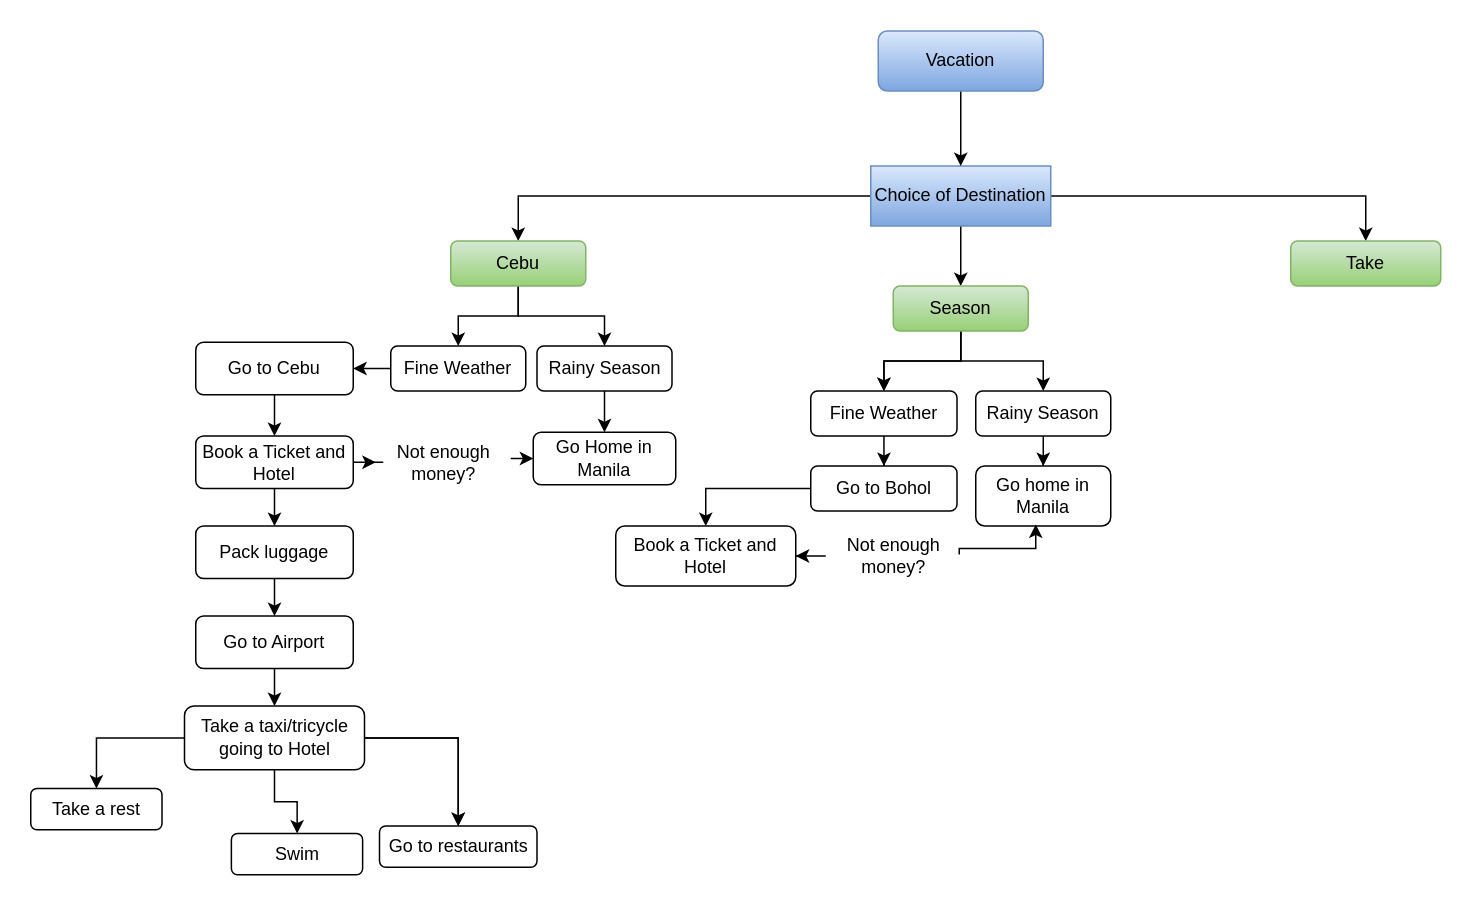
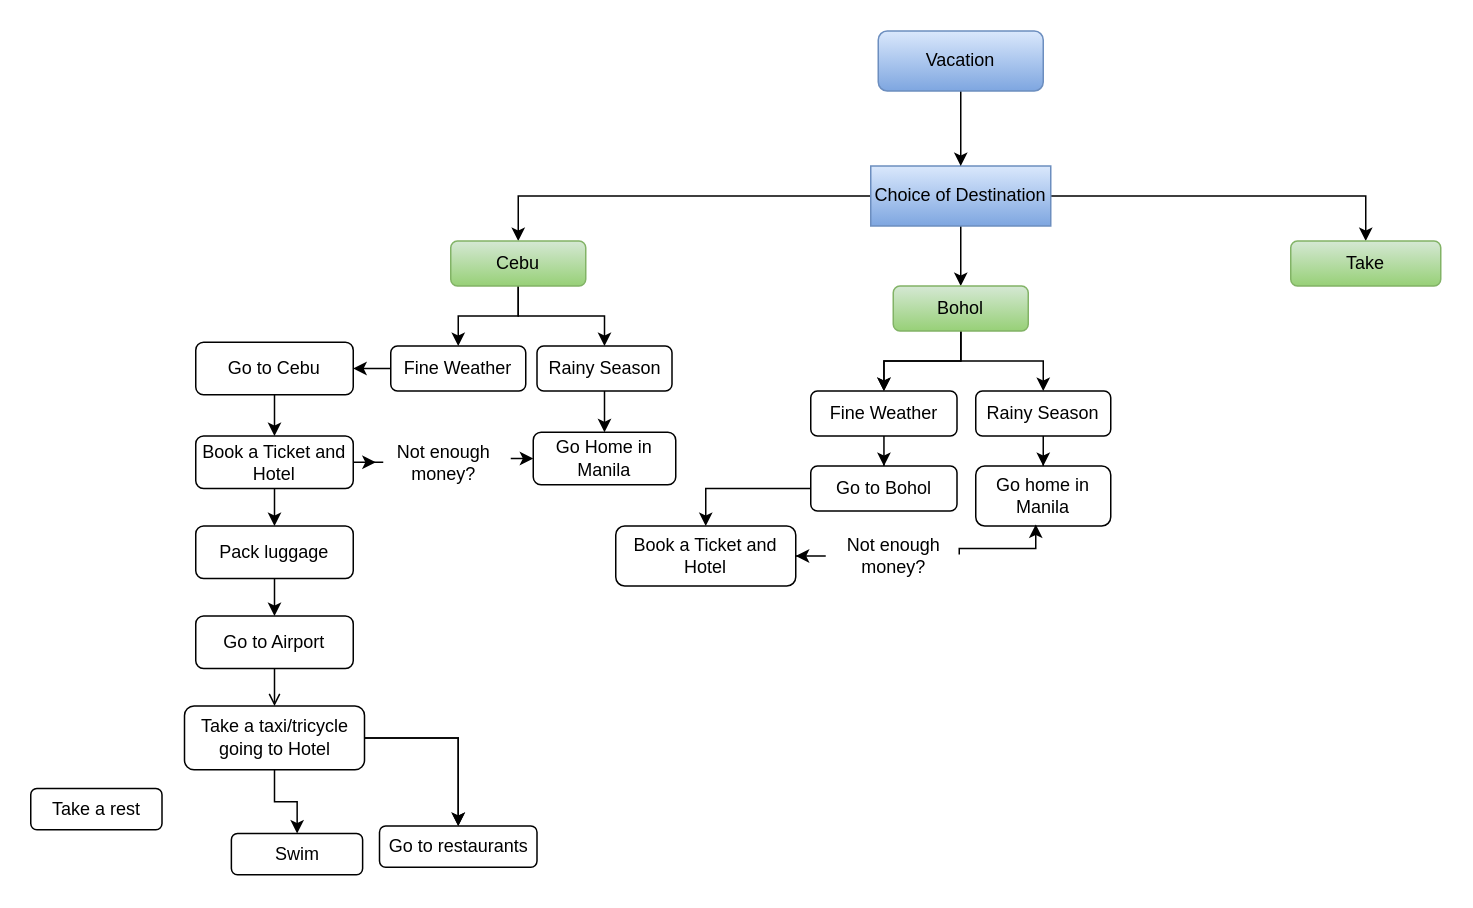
(961, 308) -> (961, 308)
(275, 694) -> (275, 697)
(120, 738) -> none
